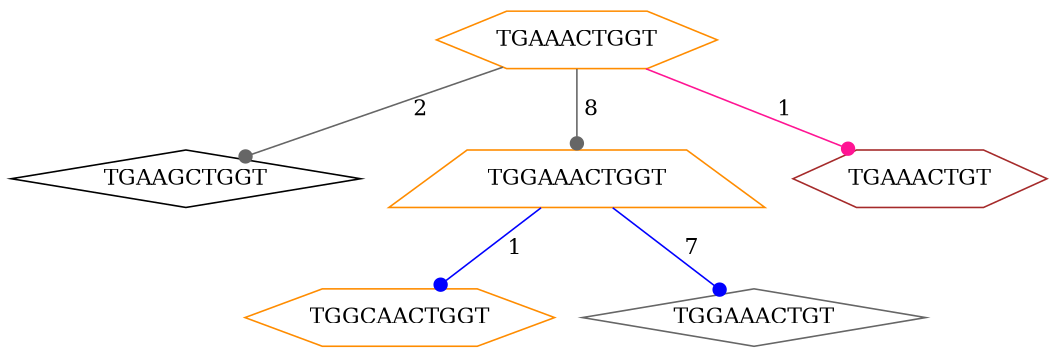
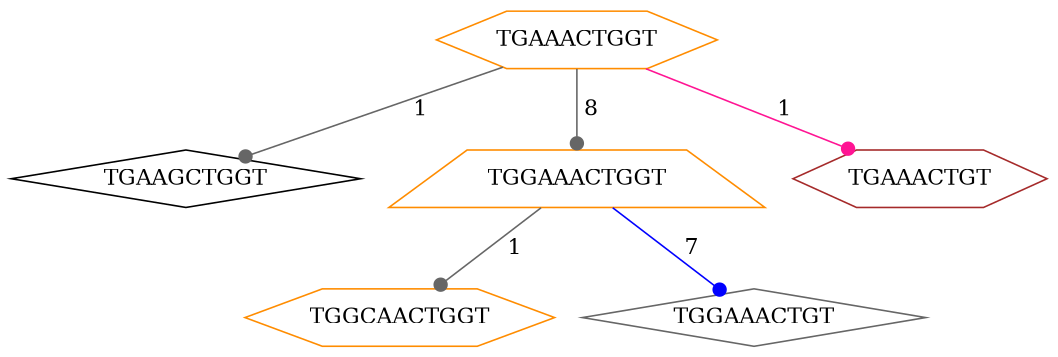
(417, 109) -> (417, 109)
(494, 244) -> (494, 244)
